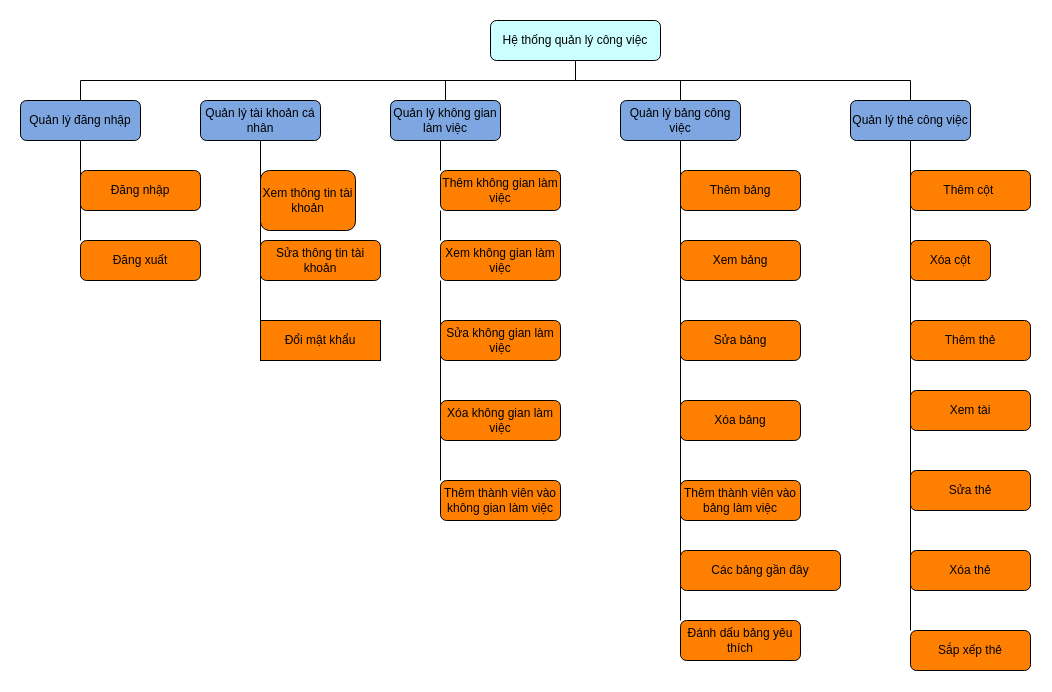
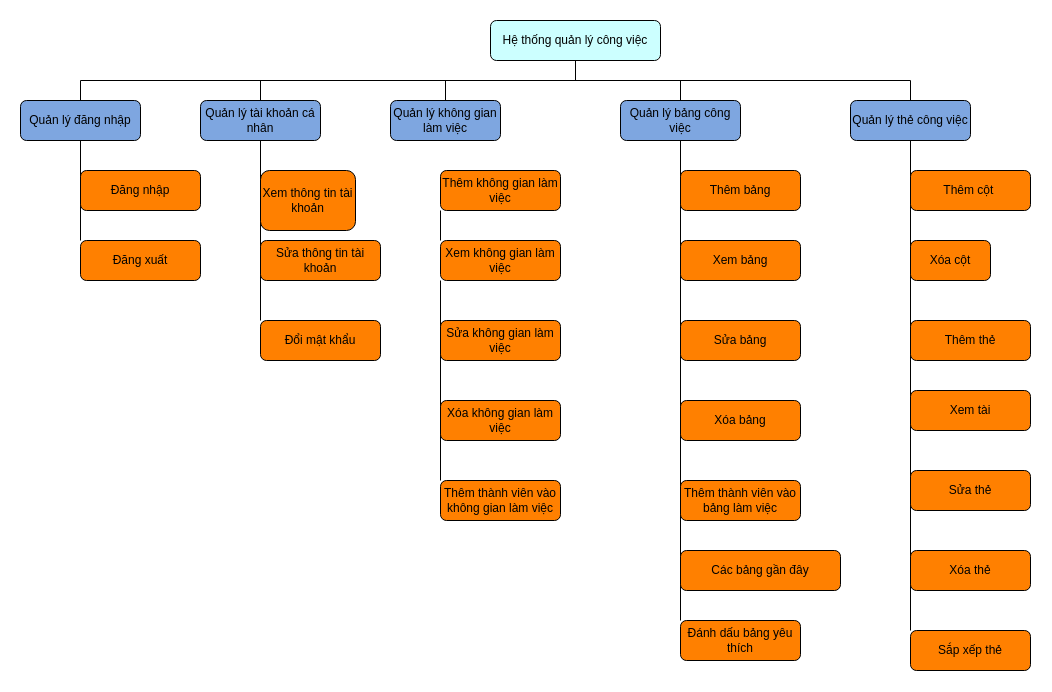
none -> (261, 91)
(441, 155) -> none
(321, 341) -> (321, 341)
